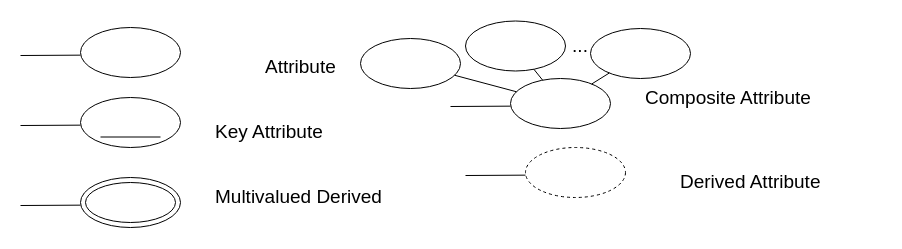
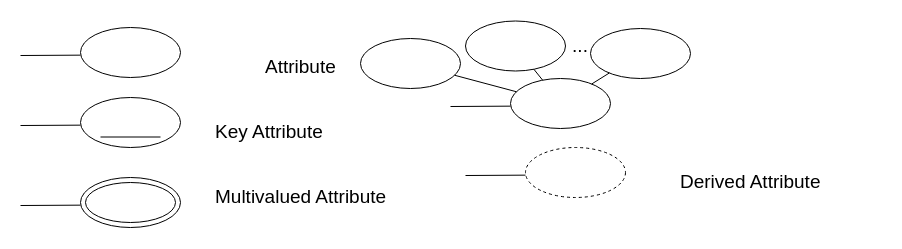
(762, 99) -> none
(304, 198) -> (315, 198)
